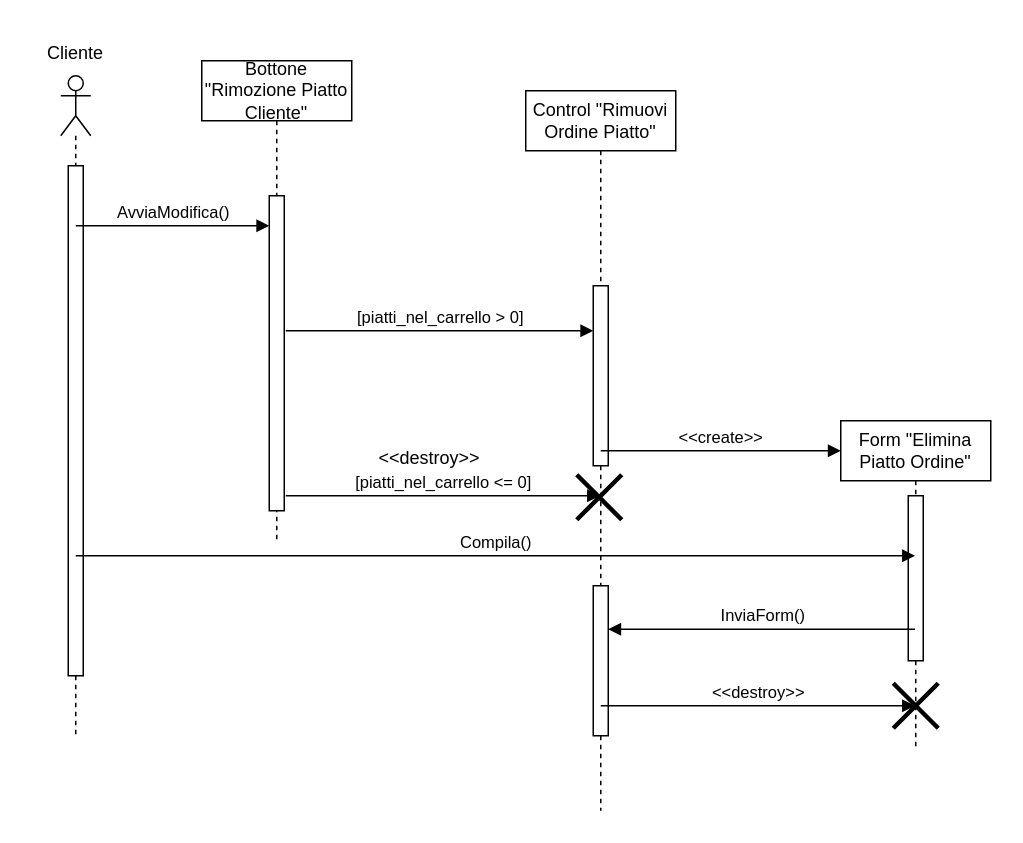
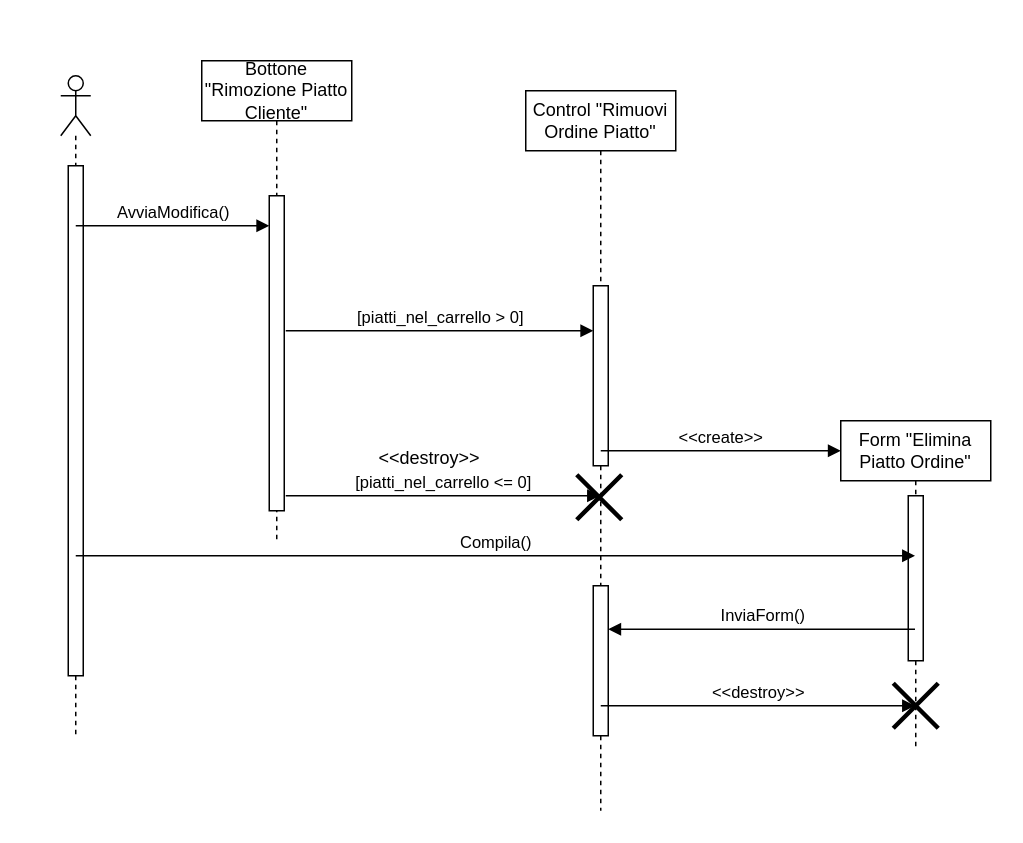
(76, 53) -> none
